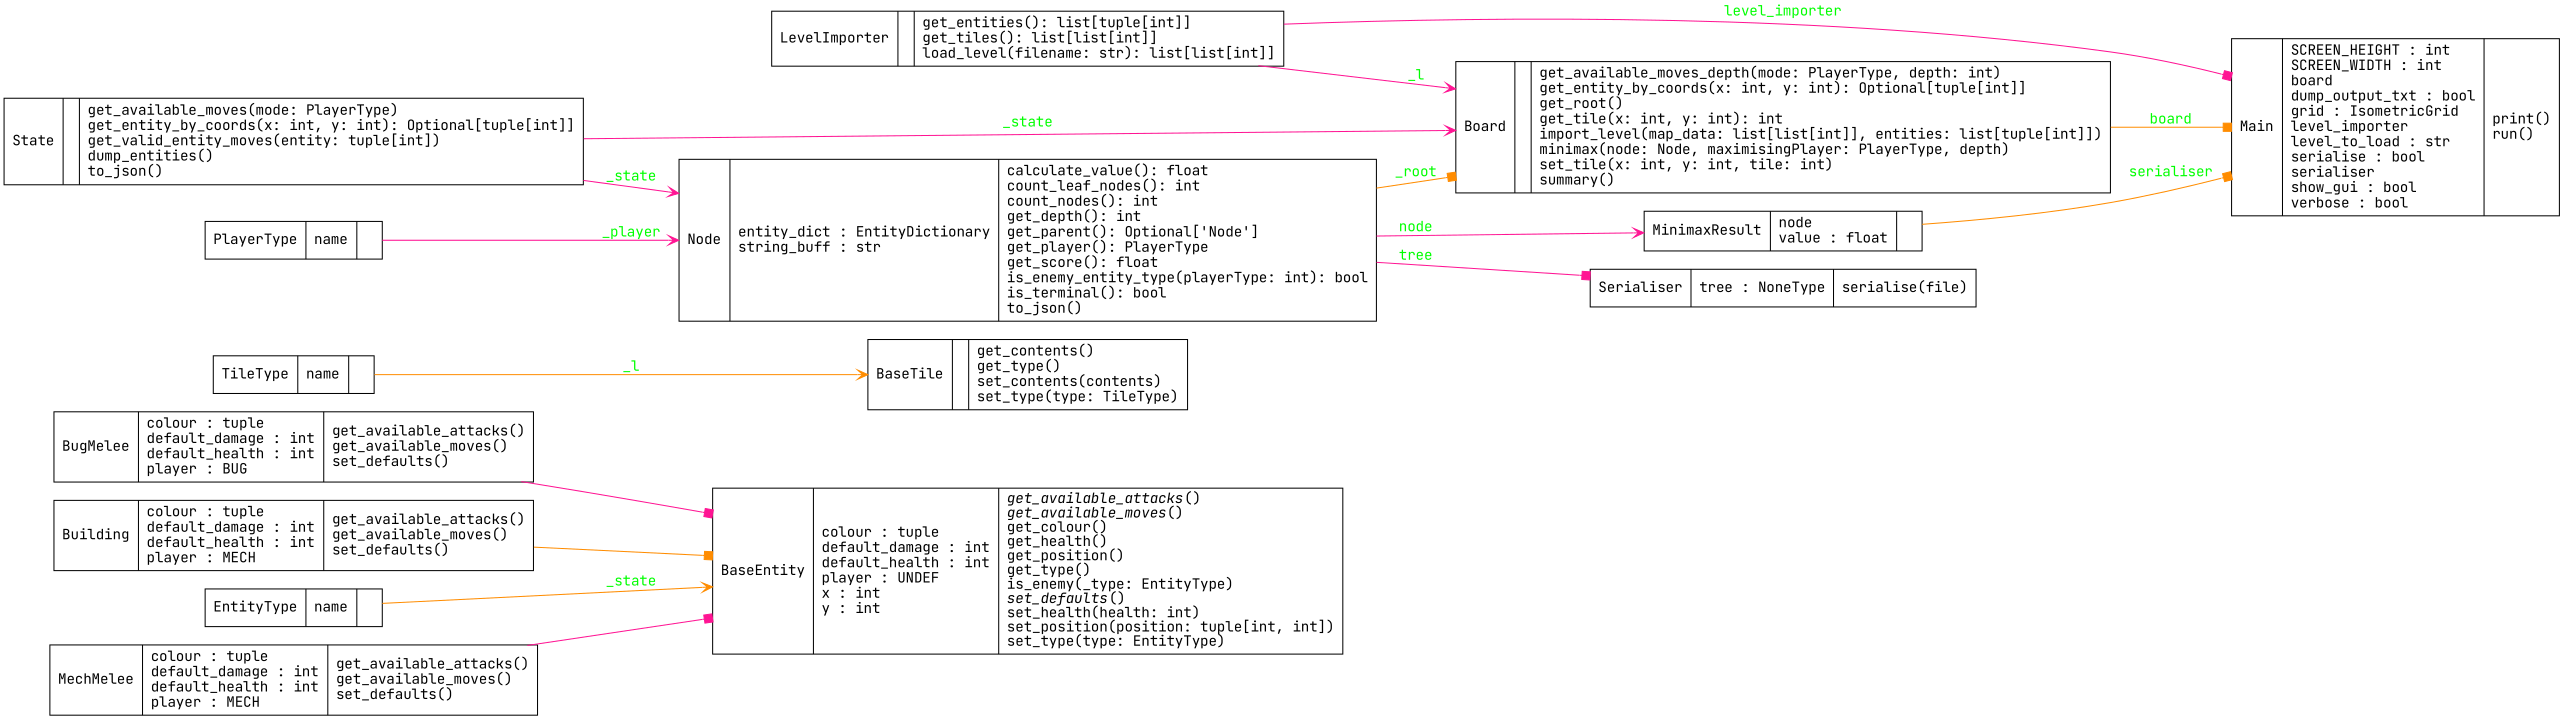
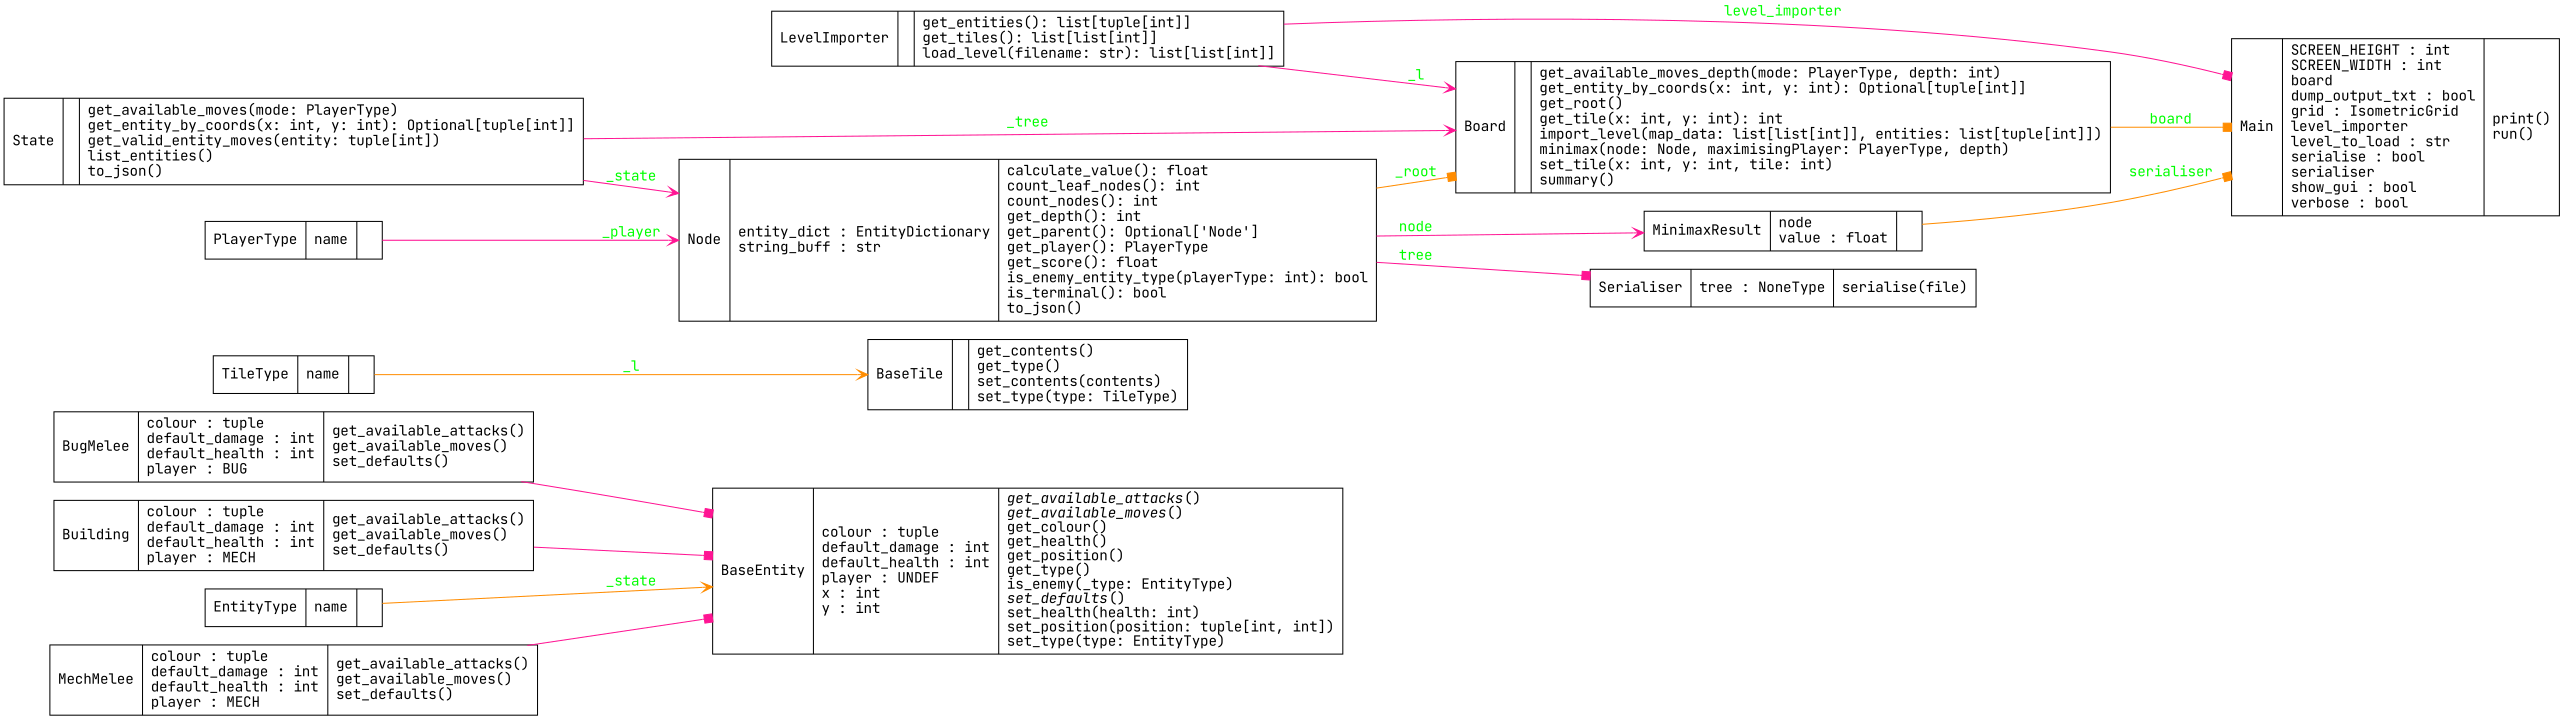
(1028, 123) -> (1028, 123)
(151, 156) -> (151, 156)
(618, 551) -> (618, 551)
